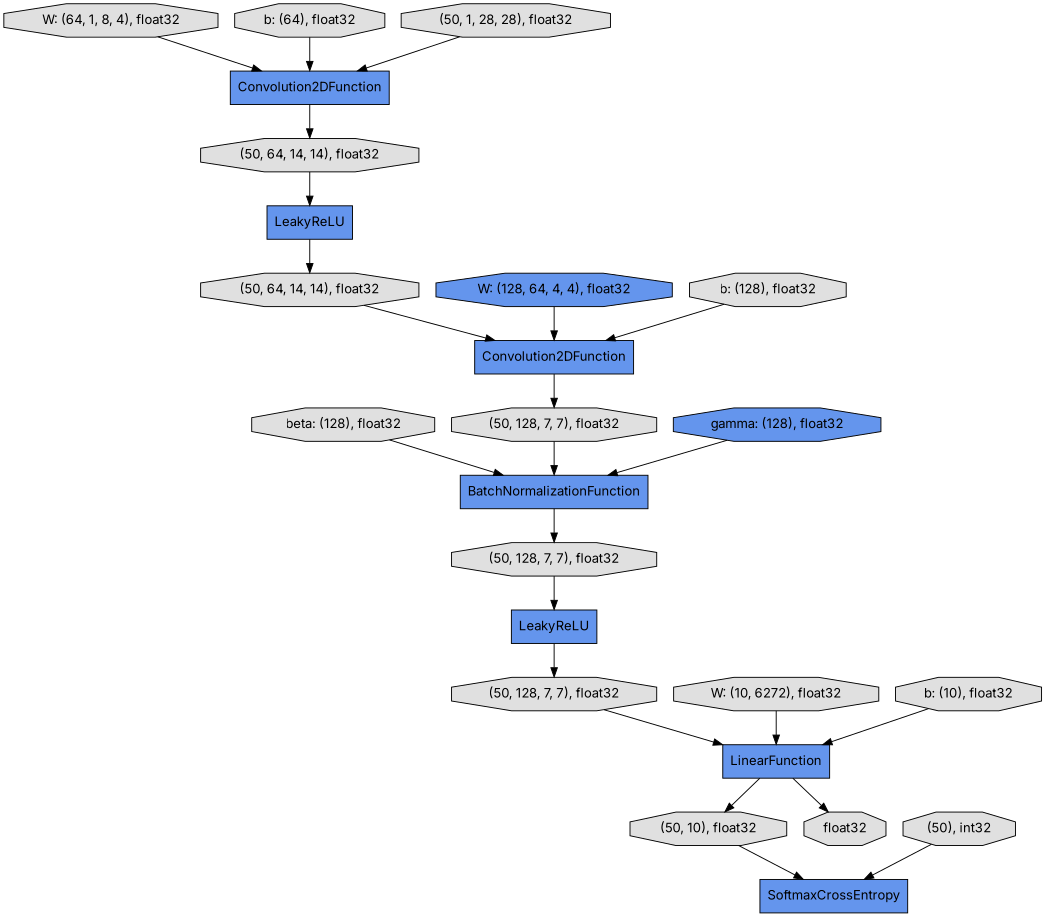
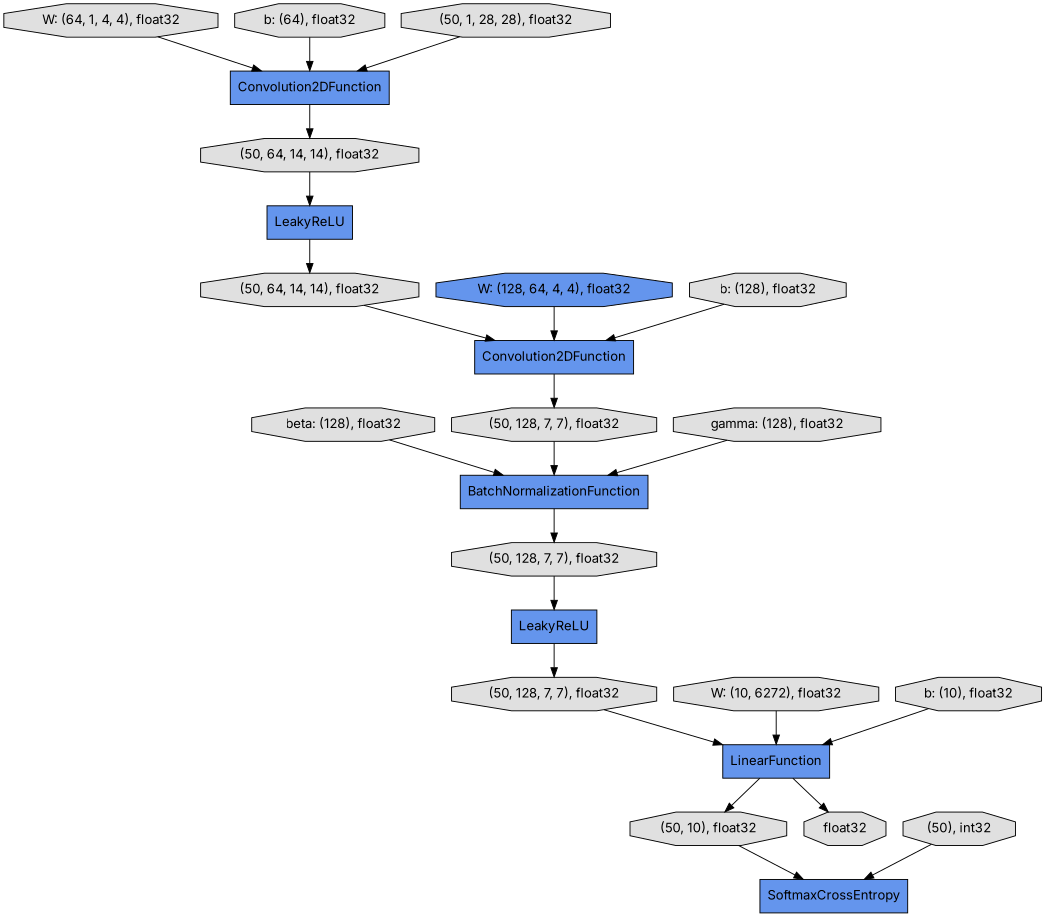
(111, 20) -> (111, 20)
(777, 425) -> (777, 425)
